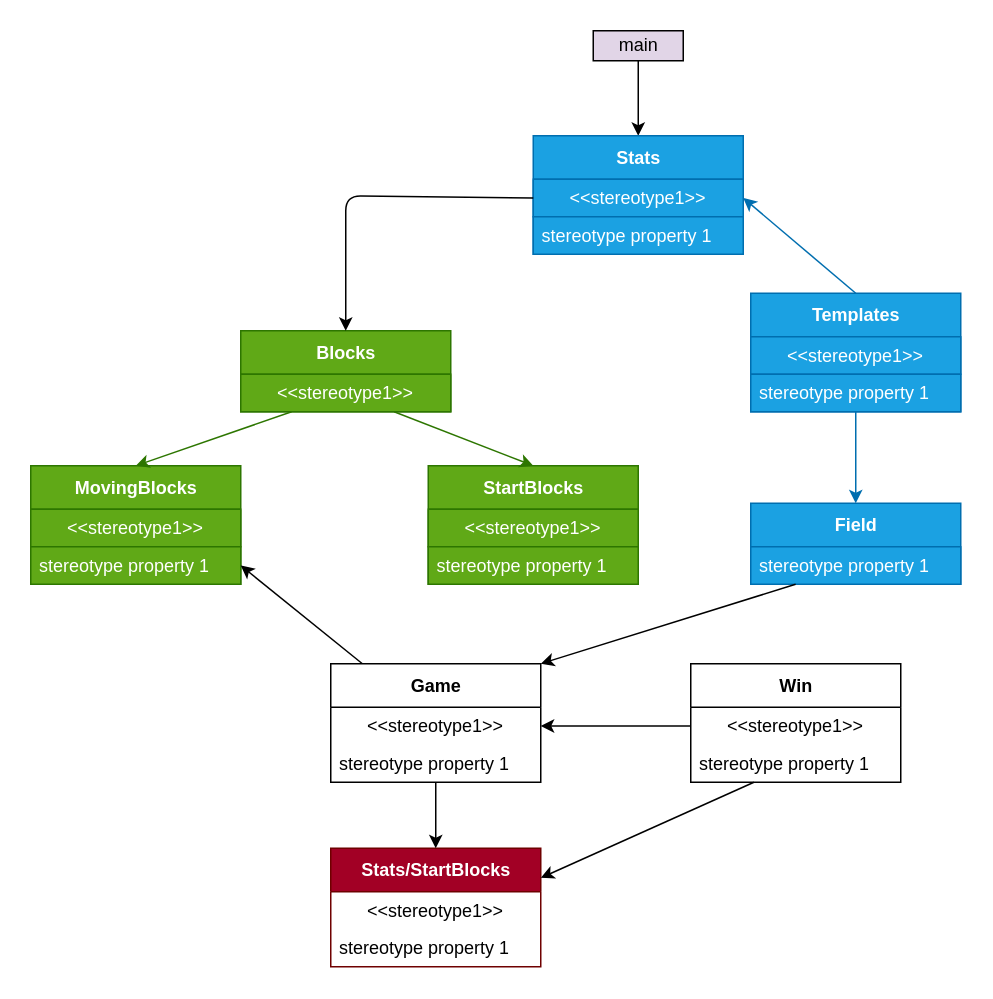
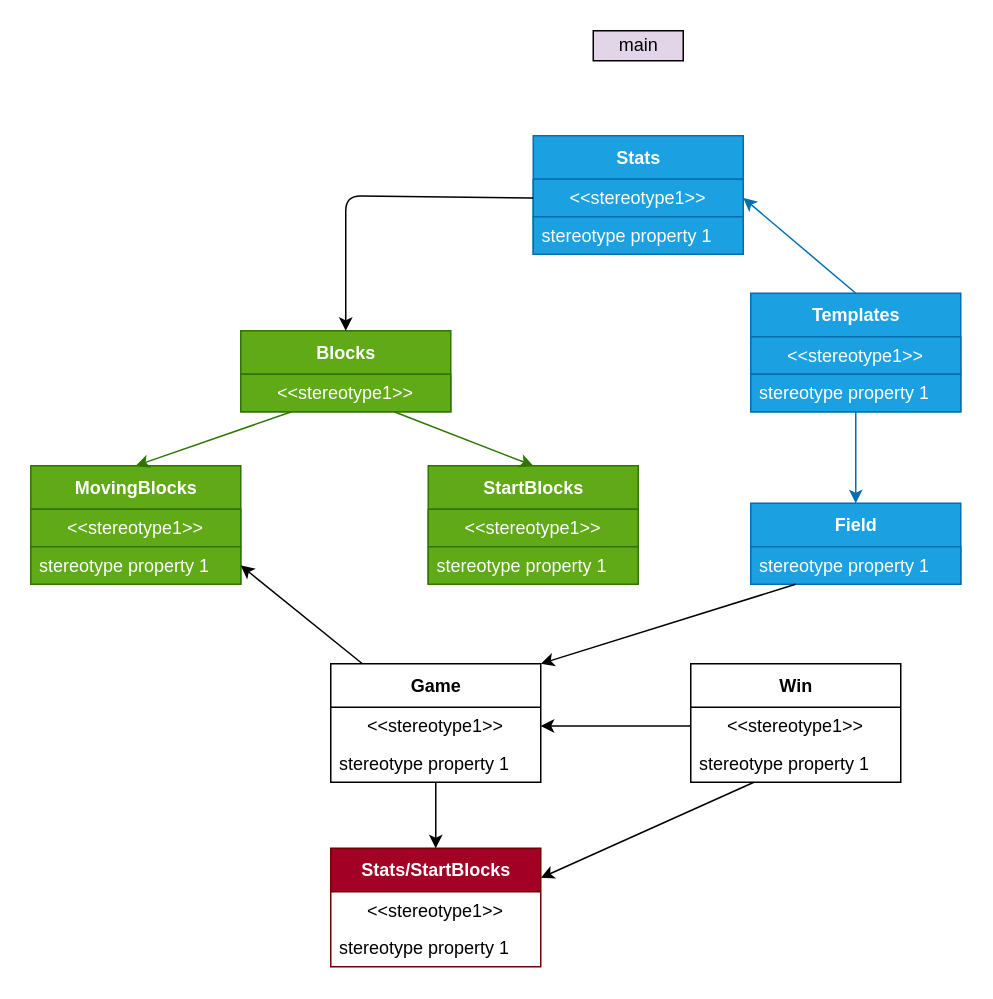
(638, 93) -> none
